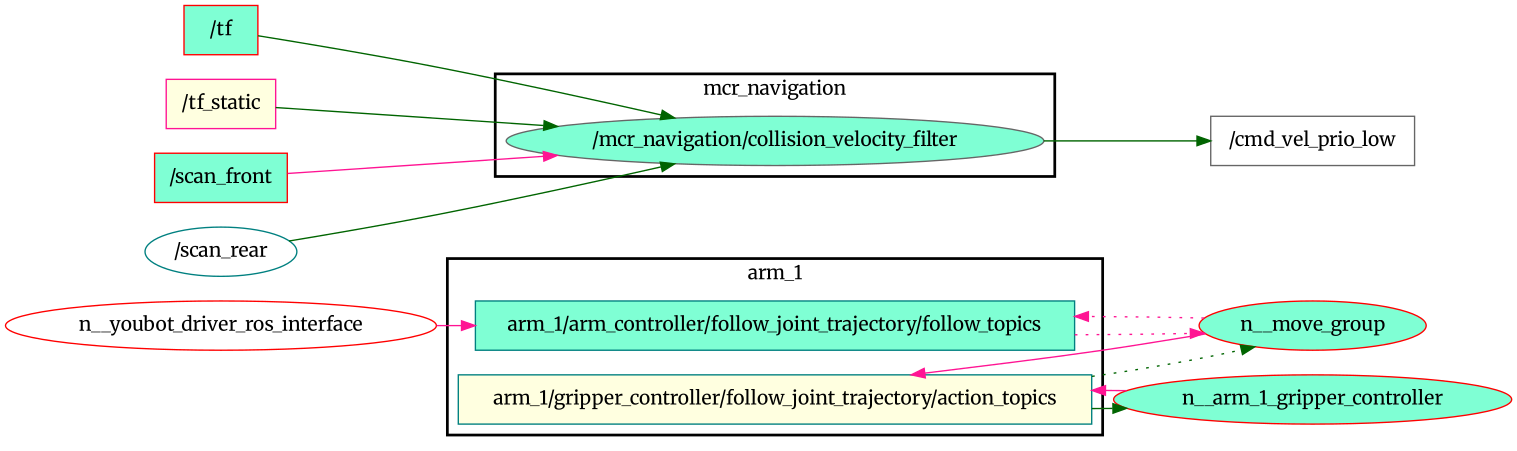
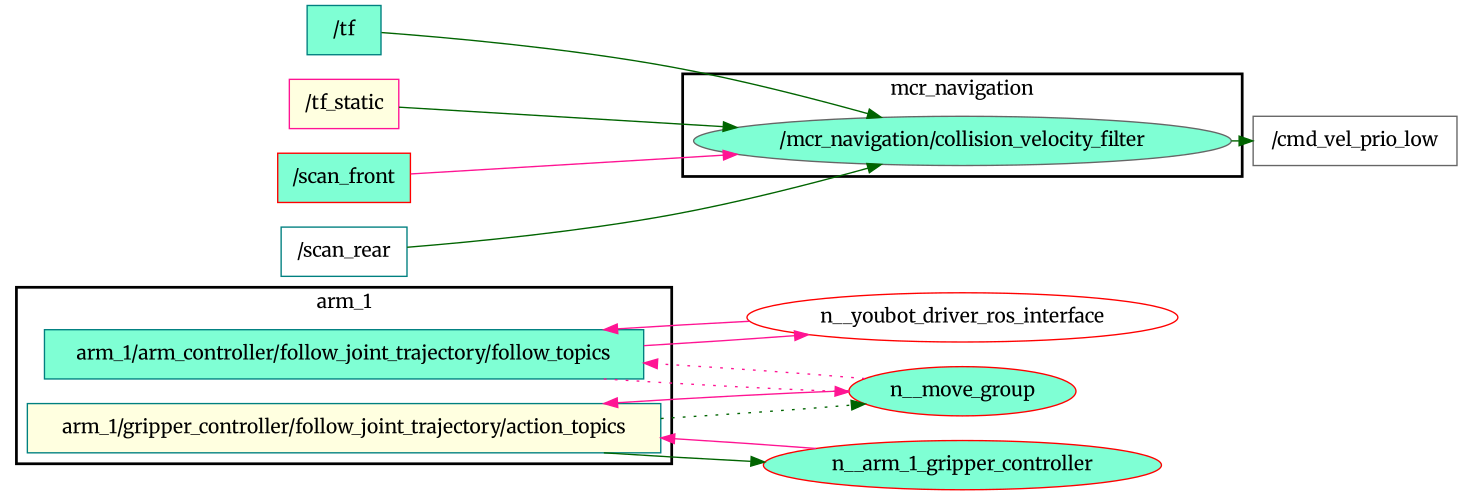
(221, 30) -> (344, 30)
(221, 252) -> (344, 252)
none -> (719, 341)
